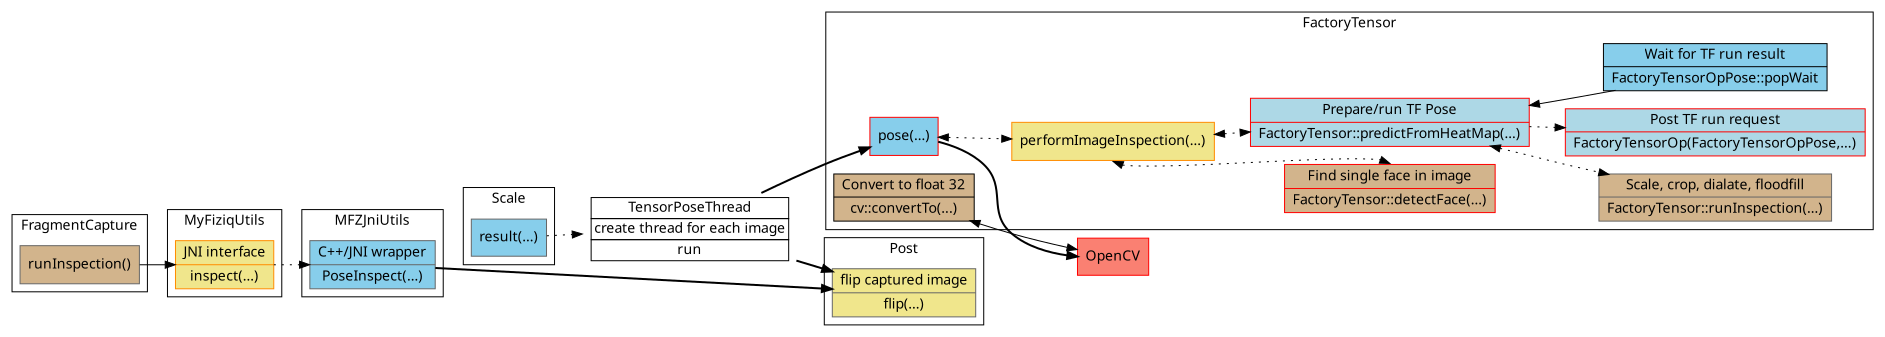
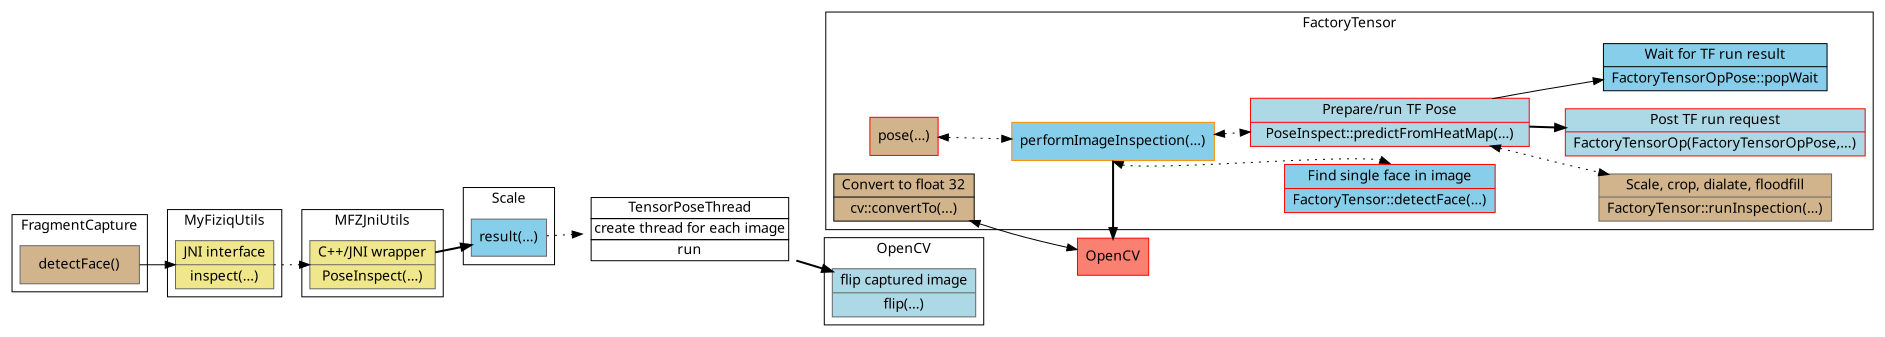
(1578, 97) -> (1543, 90)
(1542, 127) -> (1542, 127)
(1390, 134) -> (1390, 134)
(904, 136) -> (904, 136)
(1113, 141) -> (1113, 141)
(810, 170) -> none
(1390, 189) -> (1390, 189)
(998, 204) -> (1113, 194)
(904, 249) -> (904, 249)
(80, 265) -> (80, 265)
(225, 265) -> (225, 265)
(373, 265) -> (373, 265)
(629, 278) -> (450, 249)
(904, 293) -> (904, 293)
